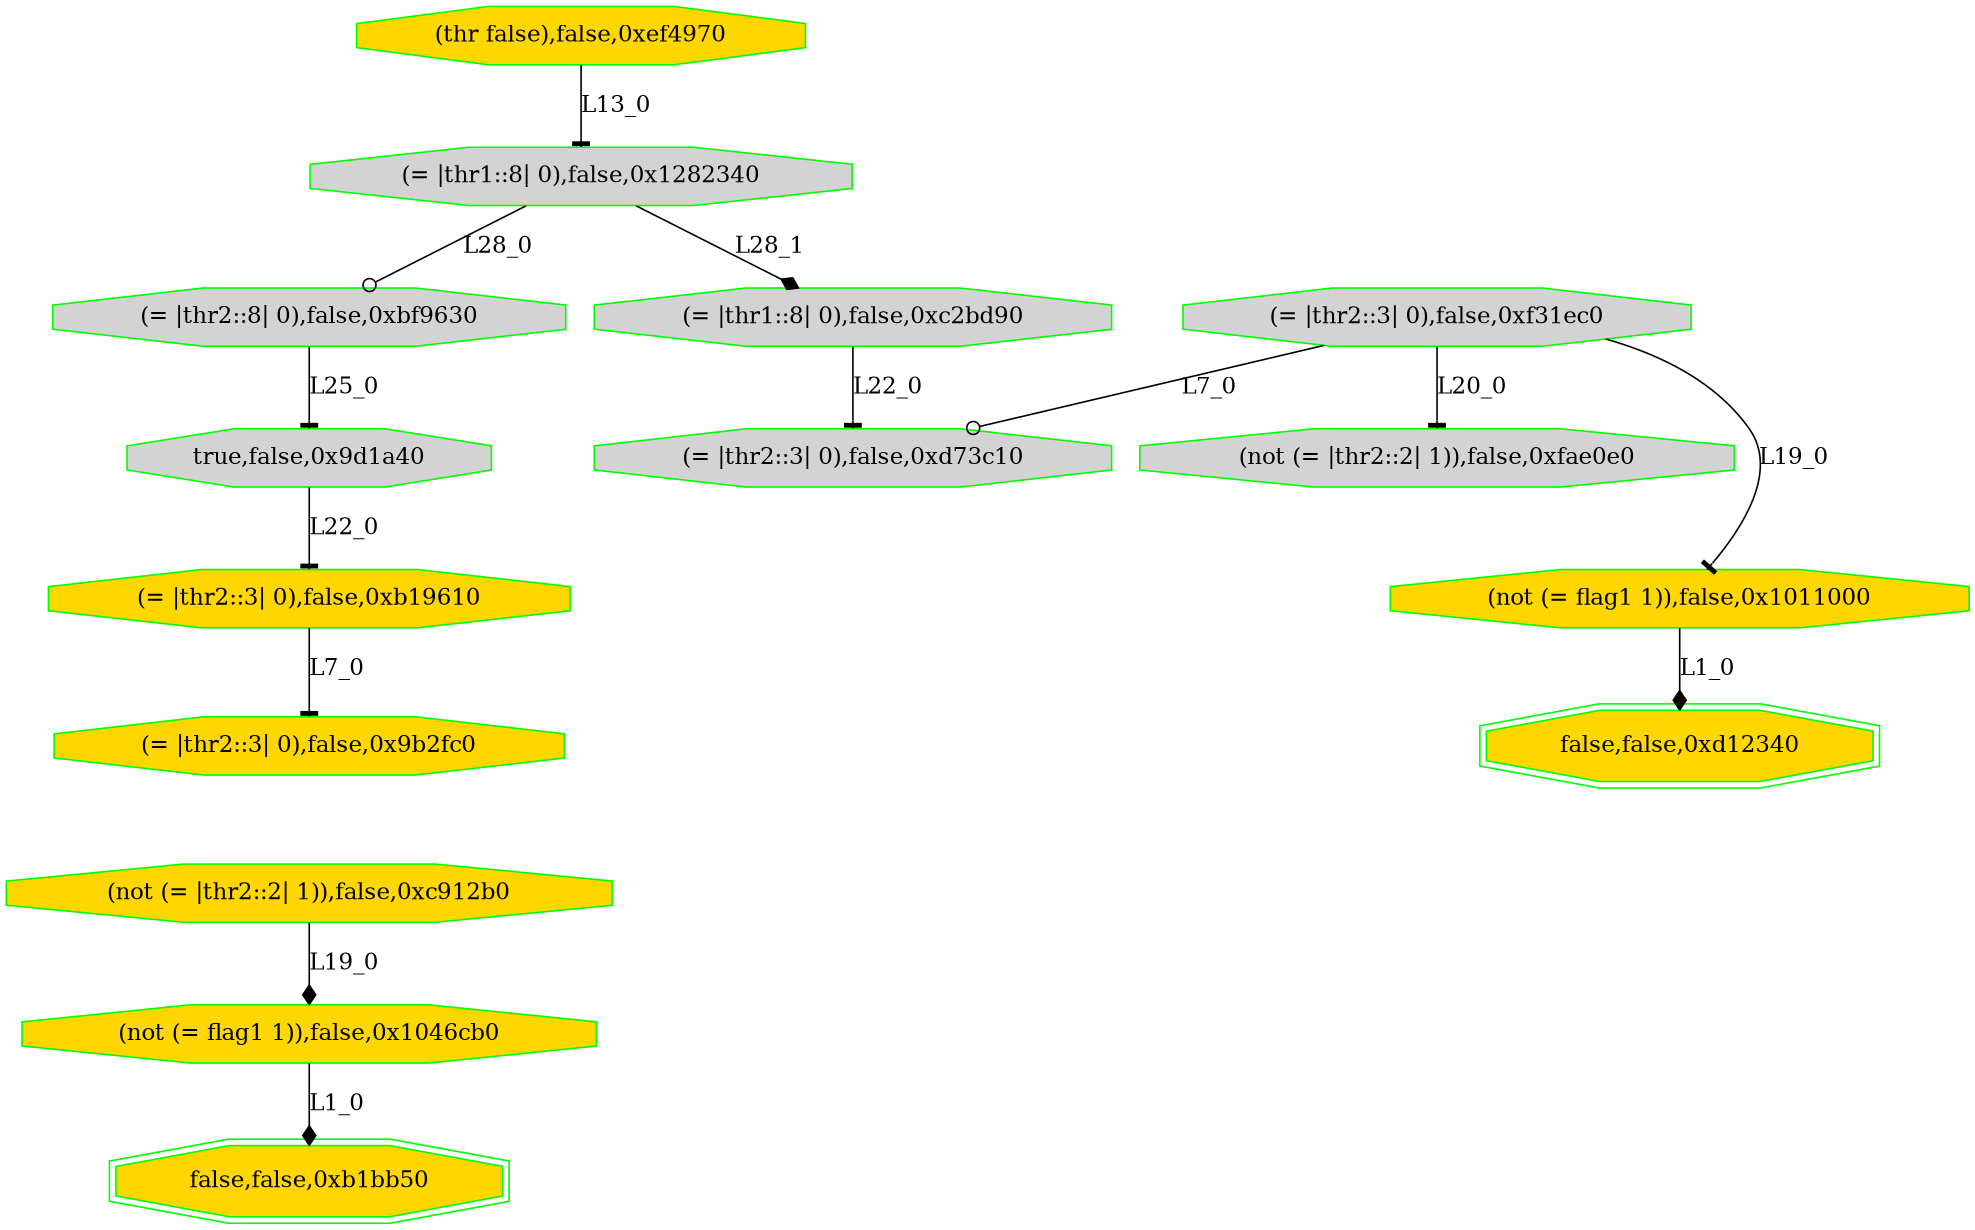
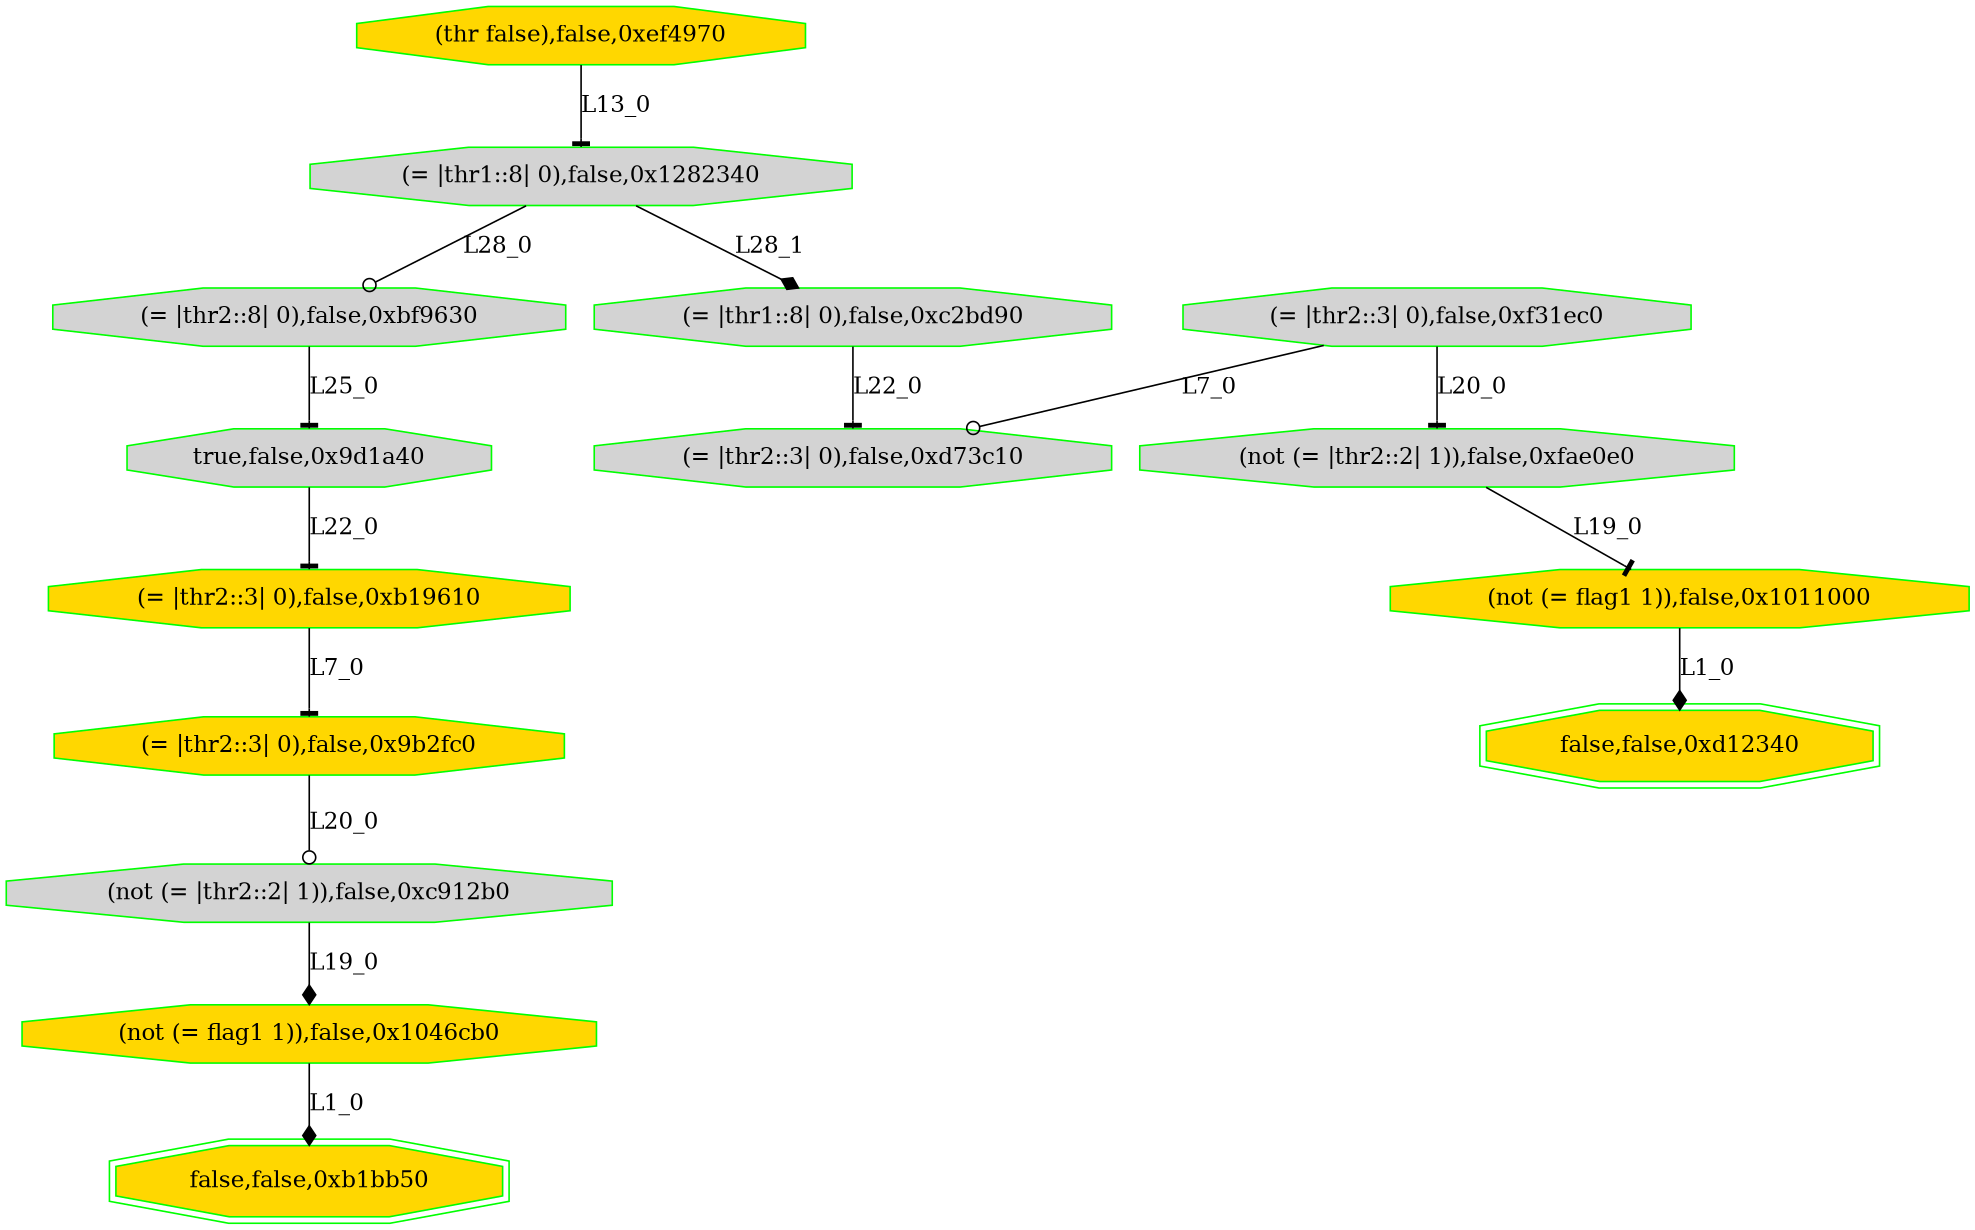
(1742, 420) -> (1555, 526)
none -> (309, 813)
(309, 893) -> (309, 893)
